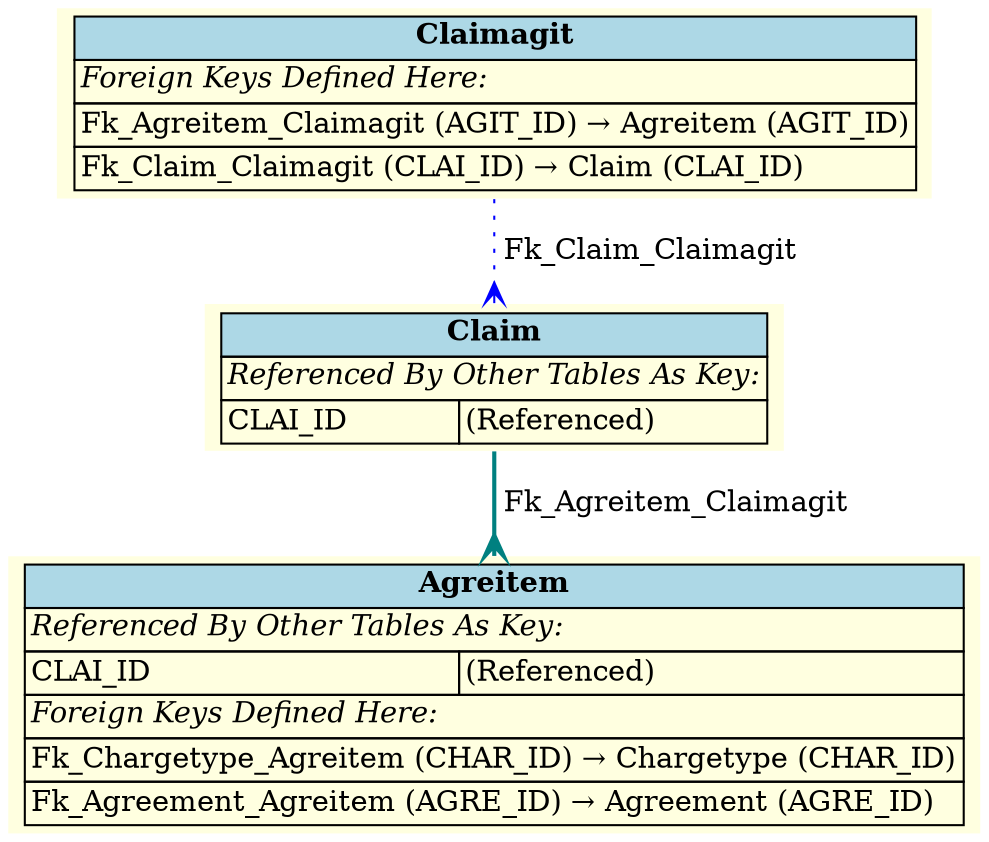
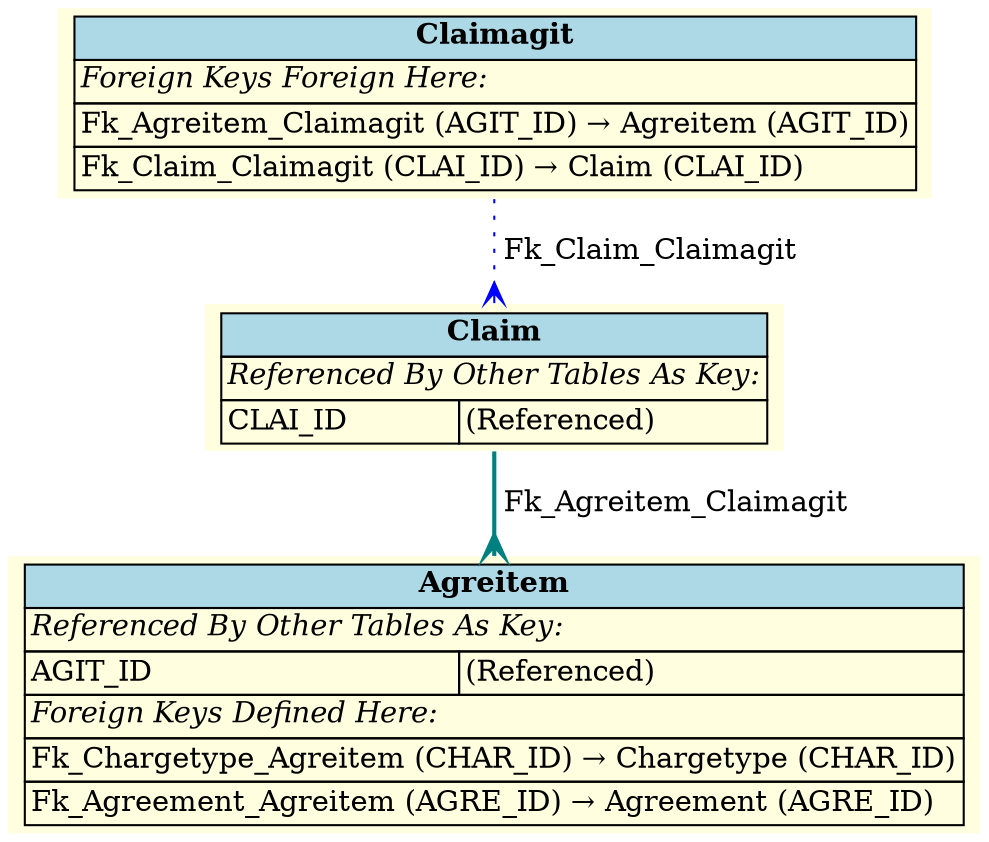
(284, 79) -> (284, 79)
(91, 672) -> (92, 672)
